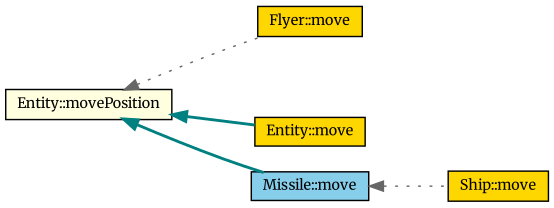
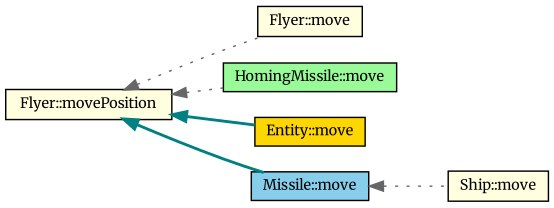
(310, 21) -> (310, 21)
none -> (310, 77)
(89, 105) -> (89, 105)
(498, 186) -> (498, 186)
